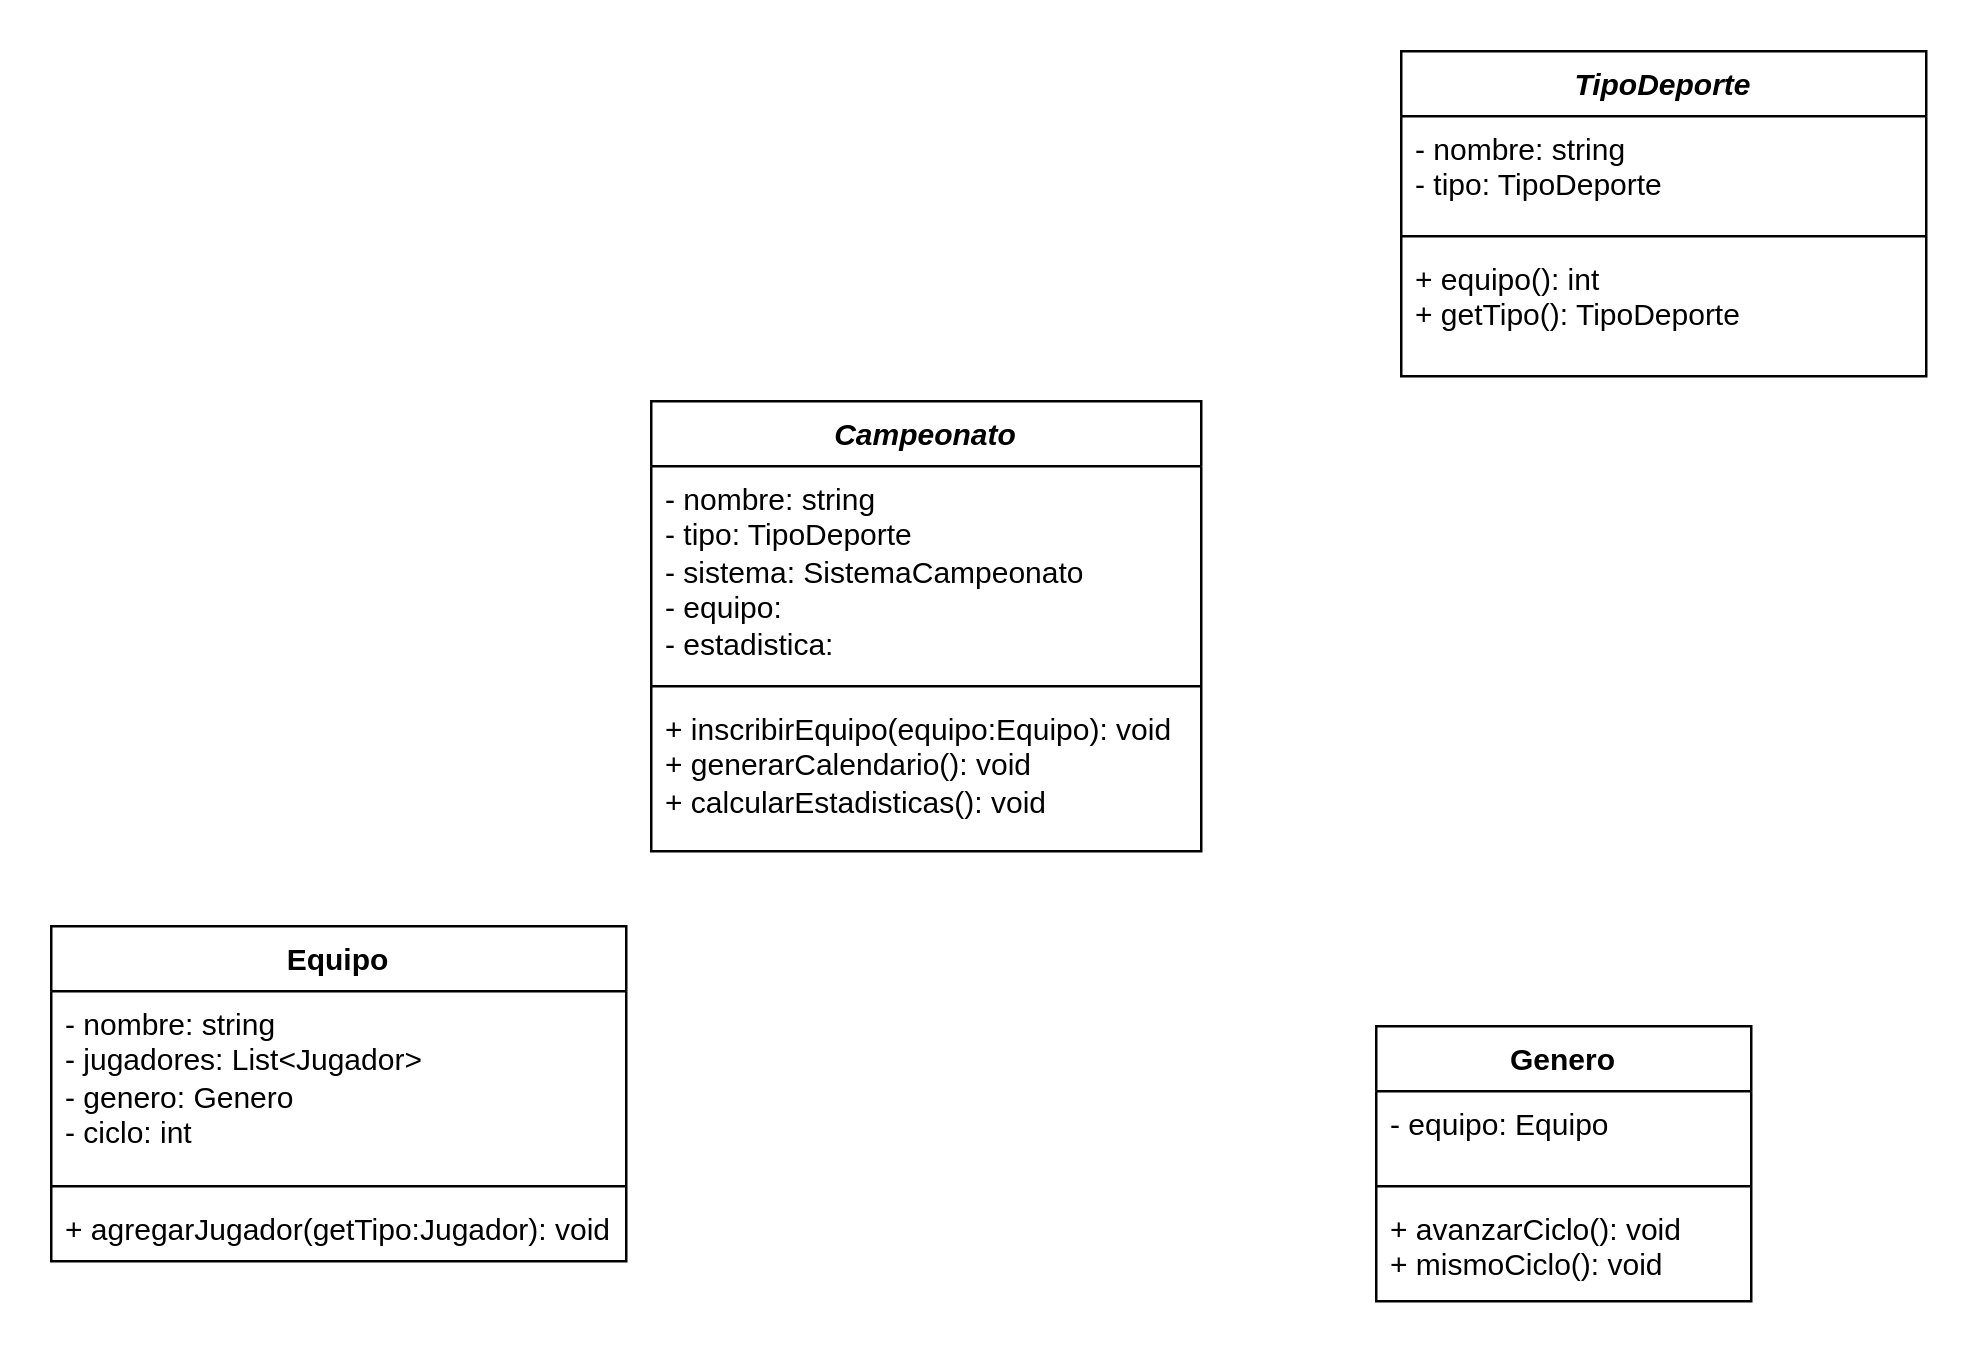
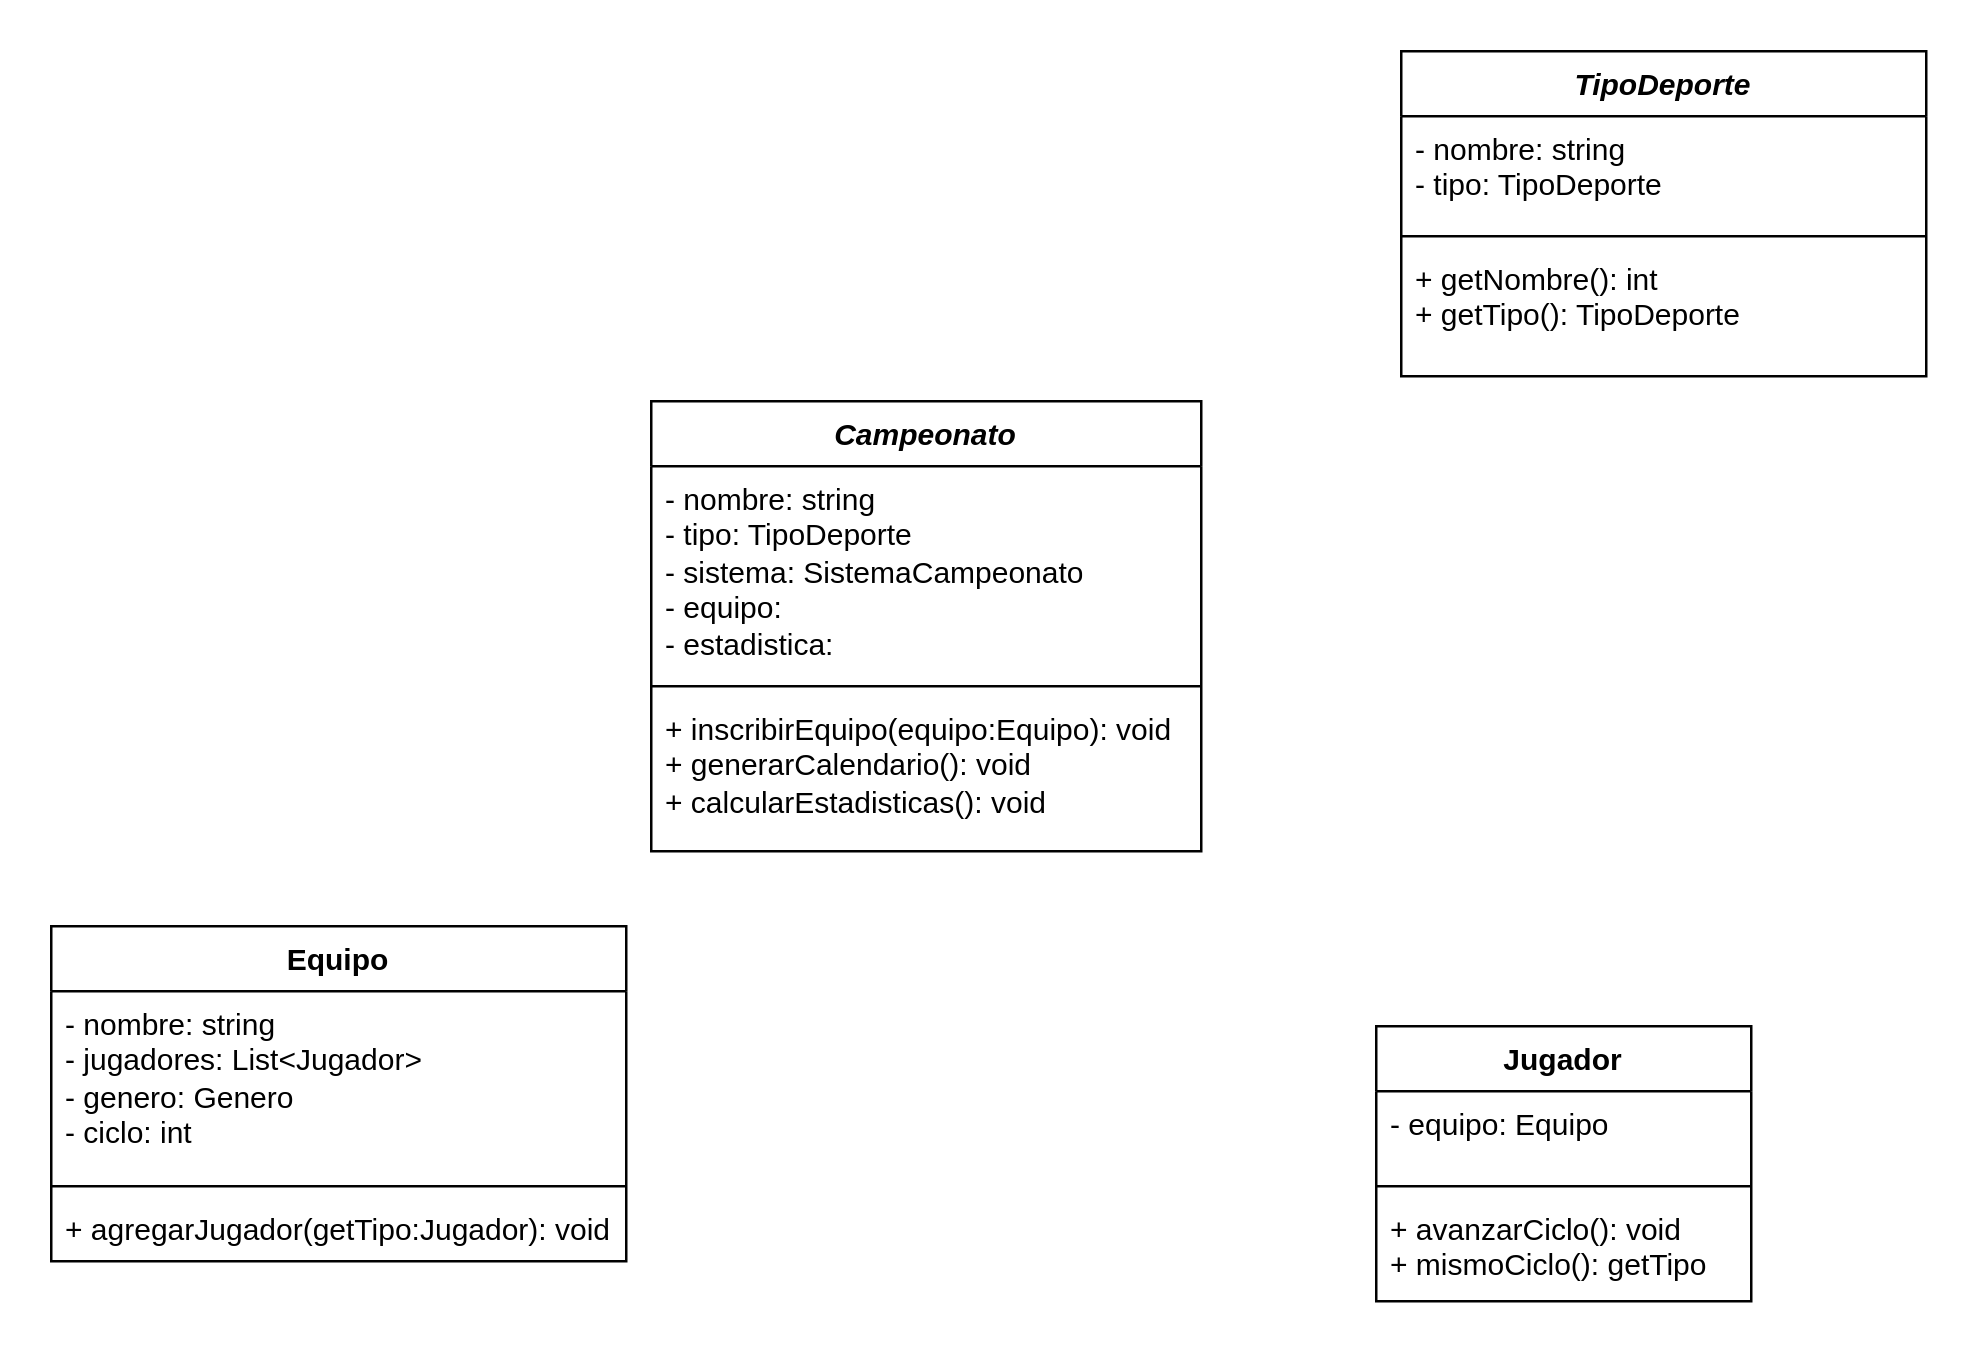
(1598, 300) -> (1598, 300)
(1564, 1062) -> (1564, 1062)
(1553, 1250) -> (1557, 1250)
